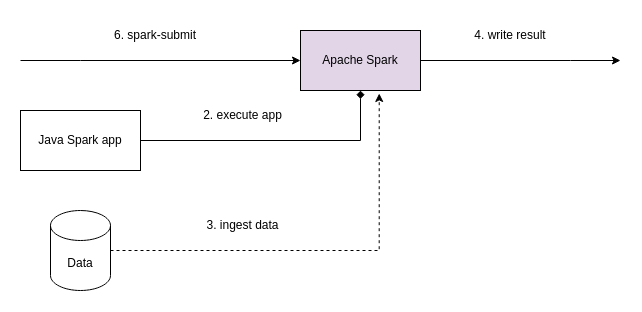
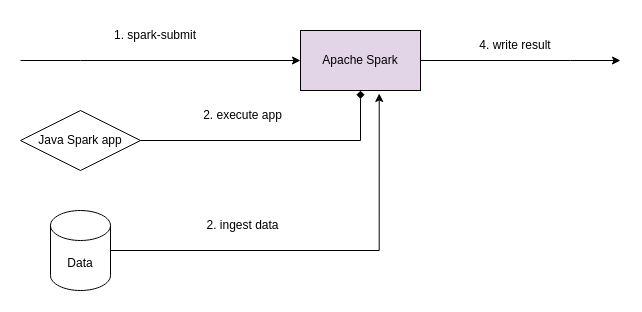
(156, 36) -> (156, 36)
(511, 36) -> (516, 46)
(81, 141) -> (81, 141)
(243, 226) -> (243, 226)
(320, 251) -> (320, 251)
